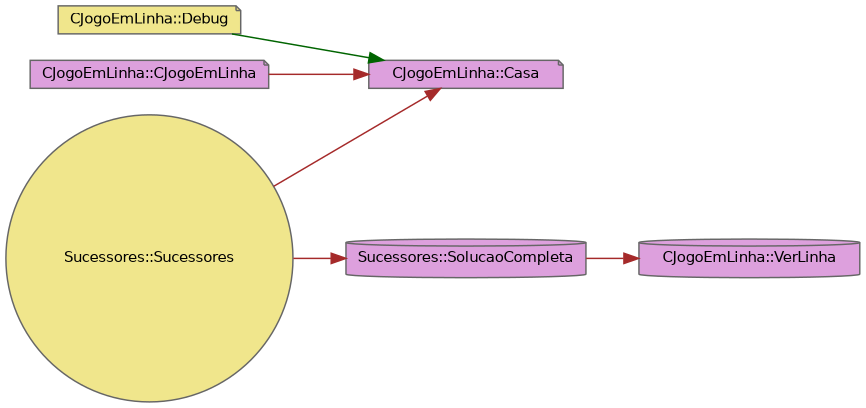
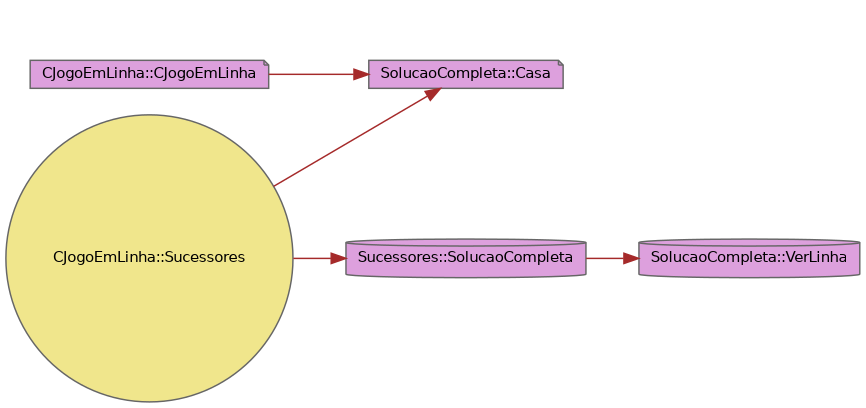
(149, 20) -> none
(466, 74) -> (466, 74)
(149, 258) -> (149, 258)
(749, 258) -> (749, 258)
